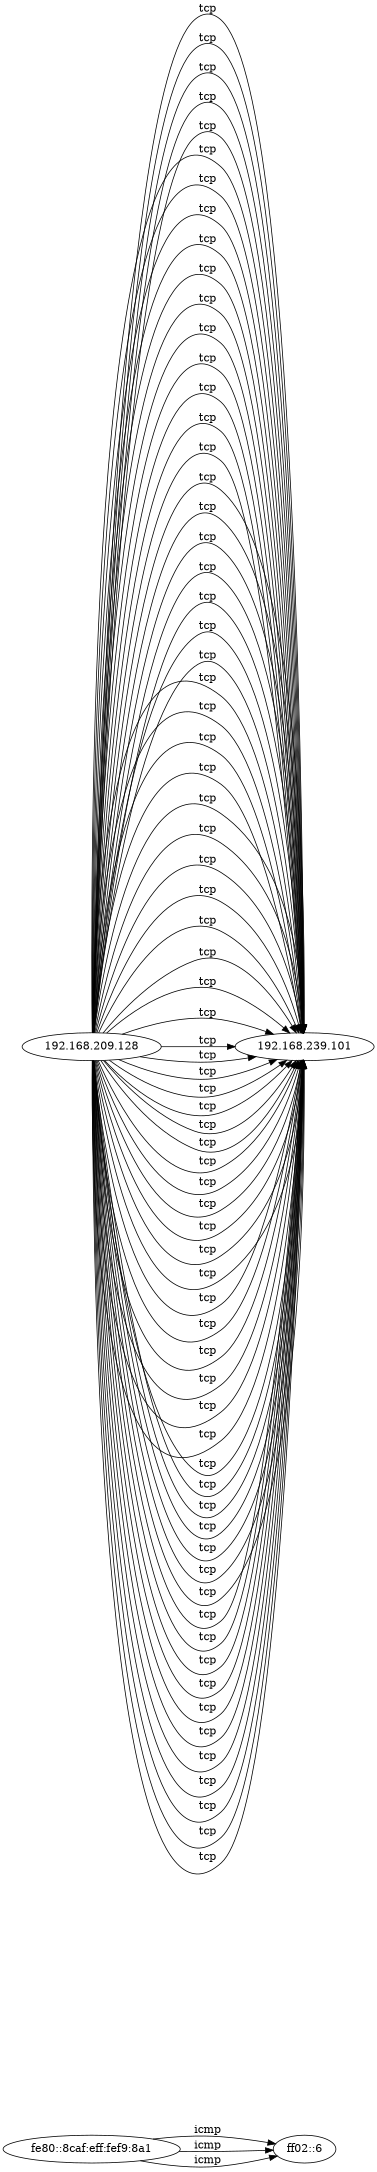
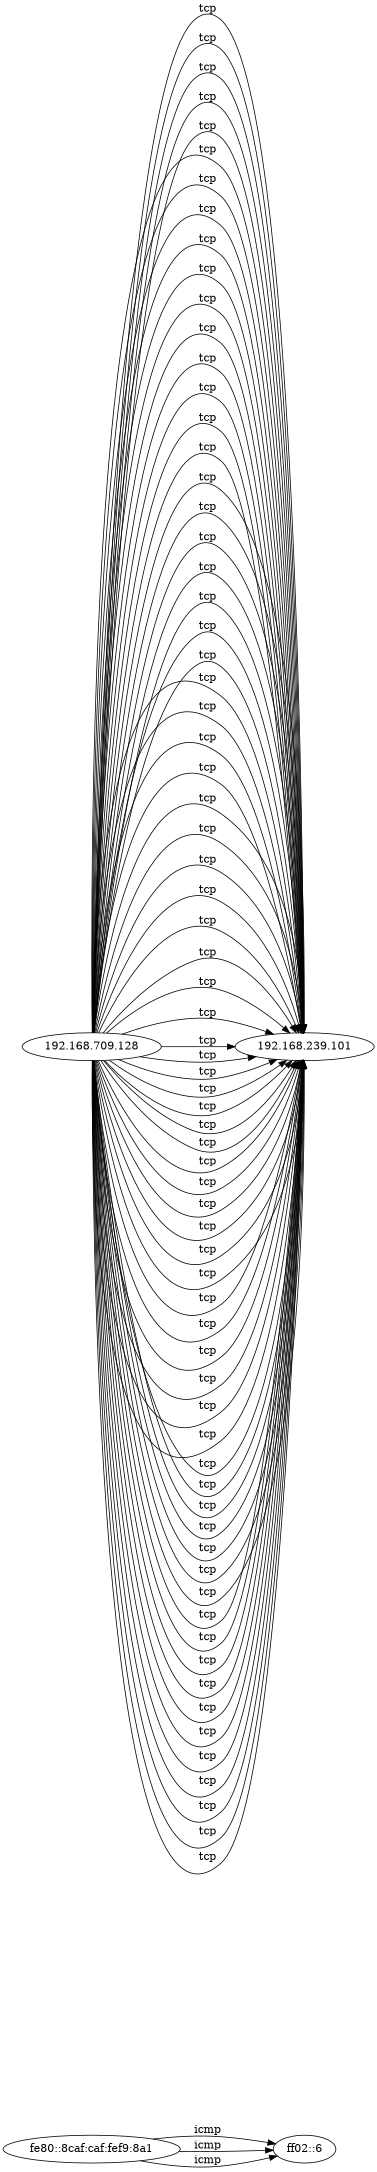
(92, 1047) -> (92, 1047)
(92, 2149) -> (92, 2149)
